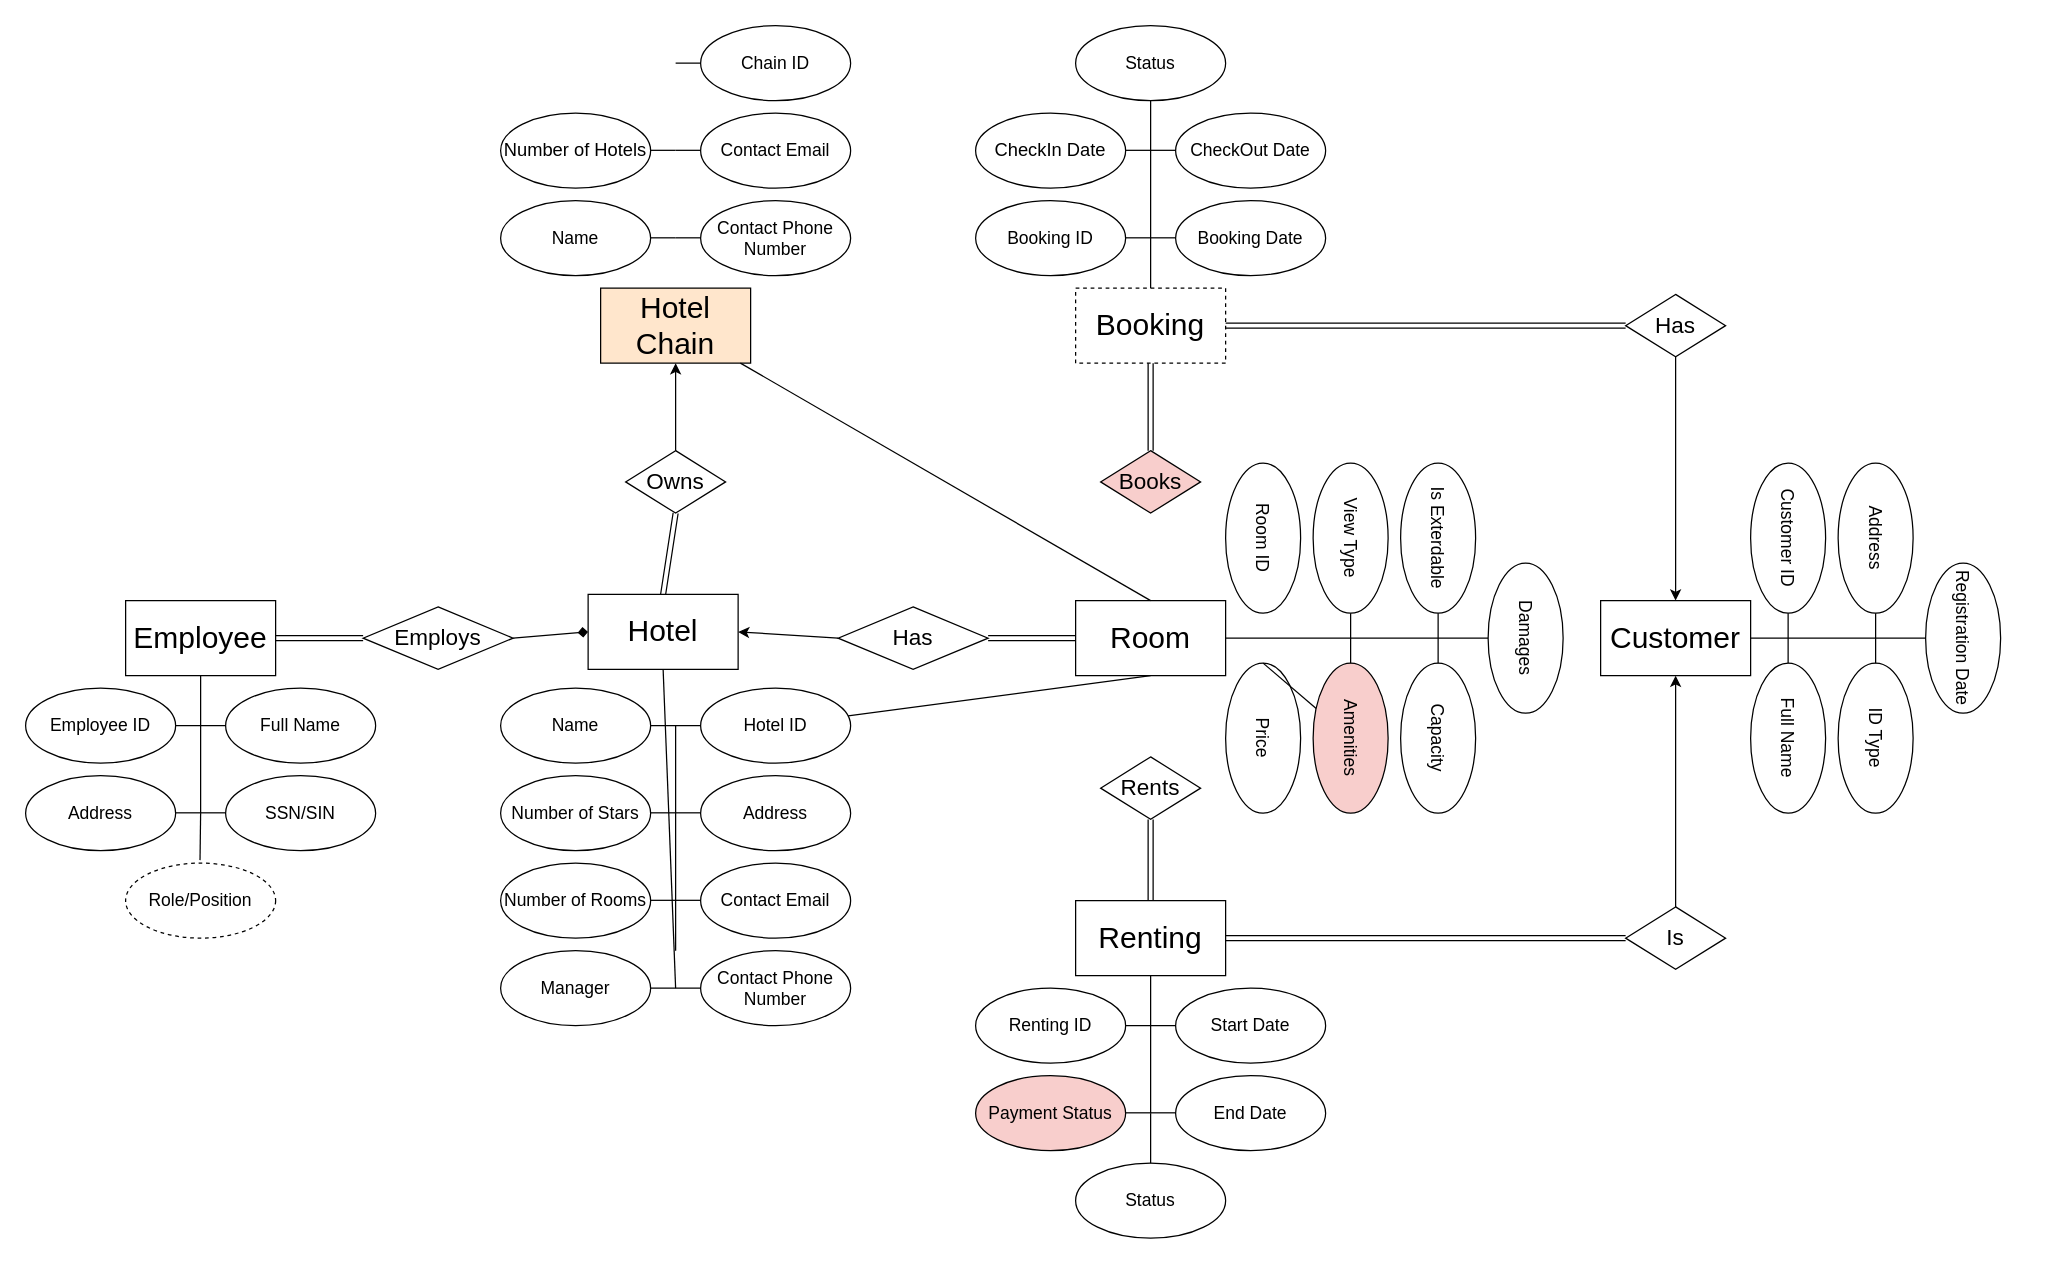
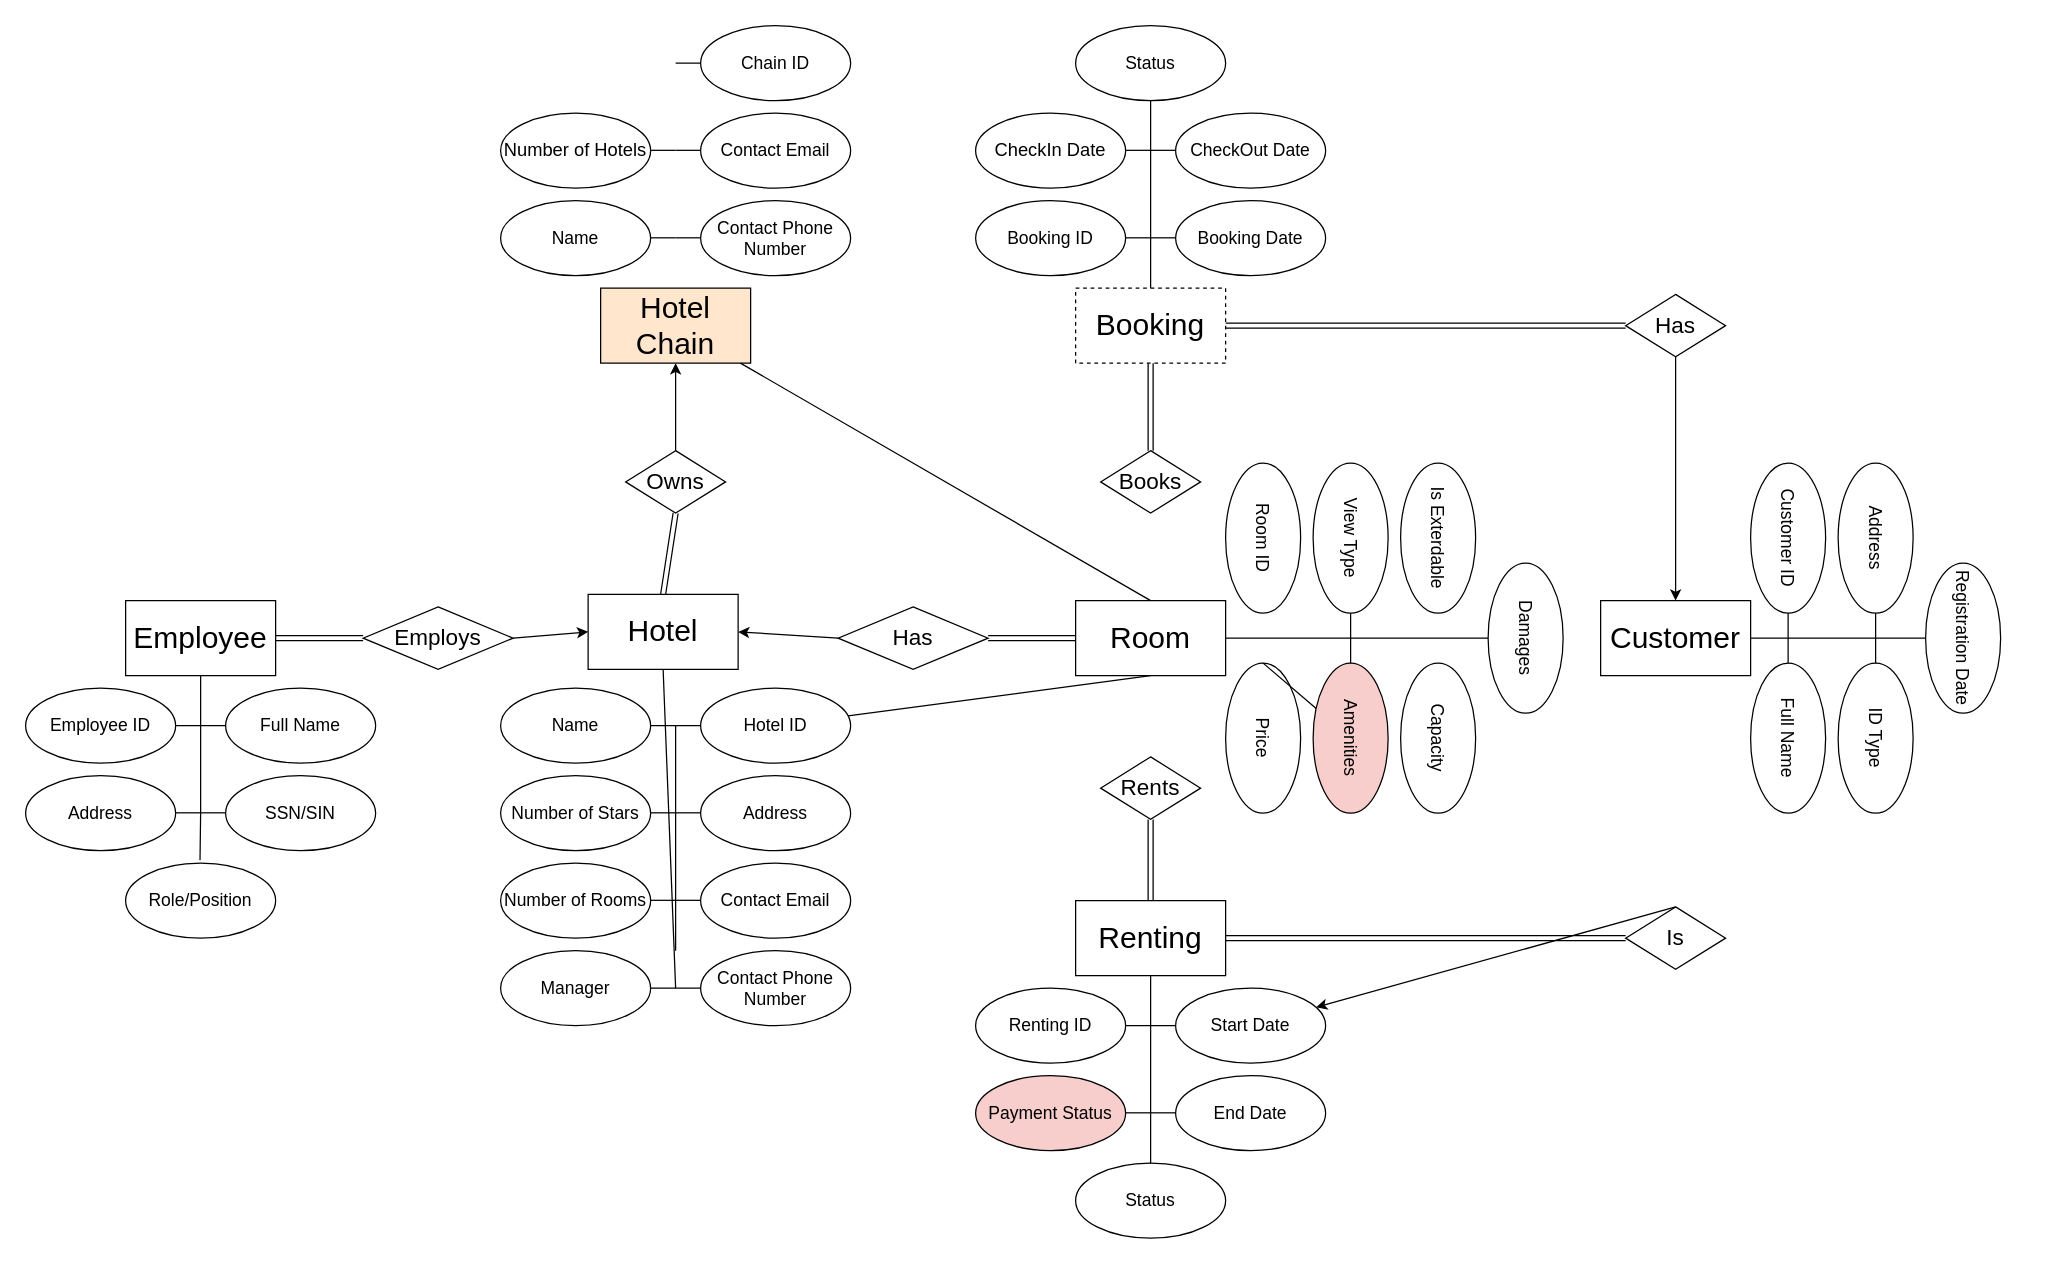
(1151, 482) -> (1151, 482)
(577, 633) -> (578, 633)
(1438, 636) -> none
(1676, 796) -> (1436, 974)
(201, 901) -> (201, 901)
